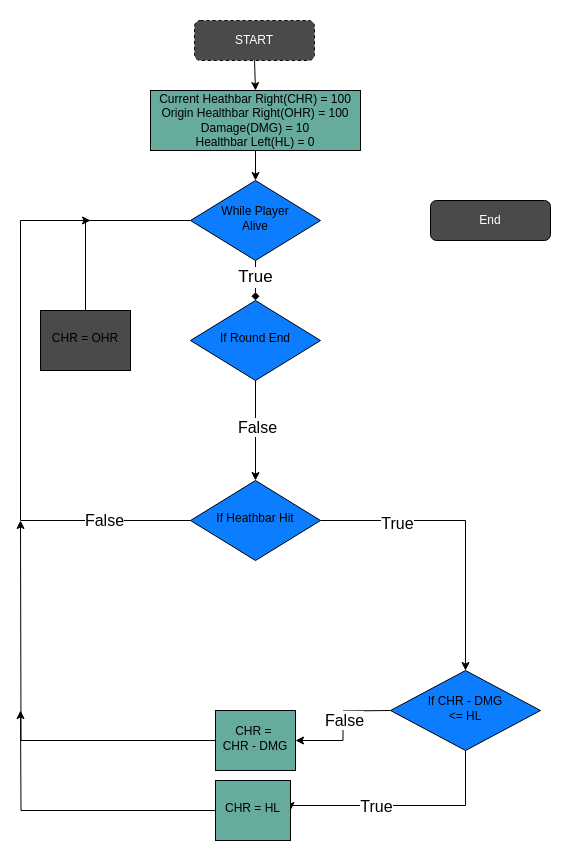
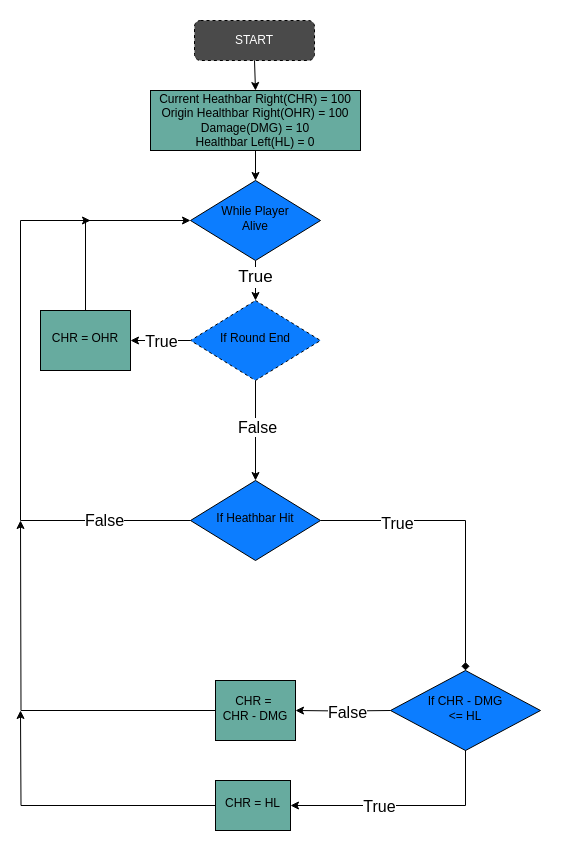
(185, 221) -> (182, 221)
(491, 221) -> none
(256, 291) -> (256, 292)
(86, 341) -> (86, 341)
none -> (164, 341)
(256, 341) -> (256, 341)
(466, 662) -> (466, 661)
(256, 741) -> (256, 711)
(253, 811) -> (253, 806)
